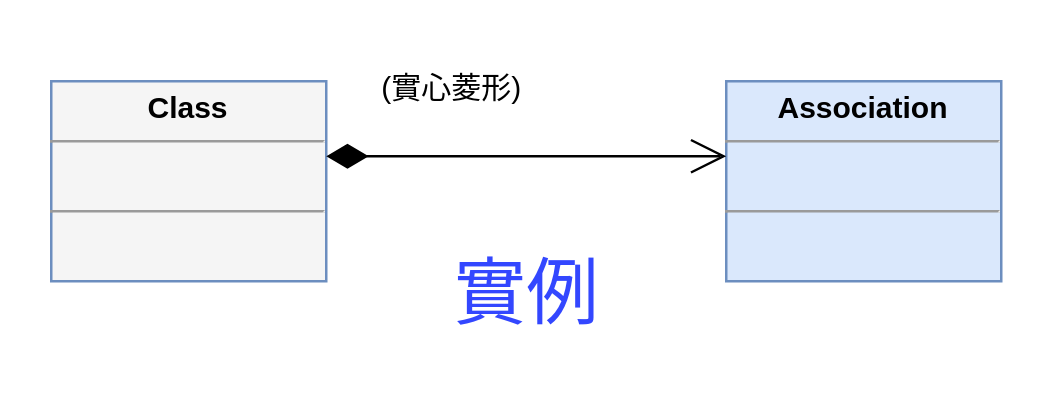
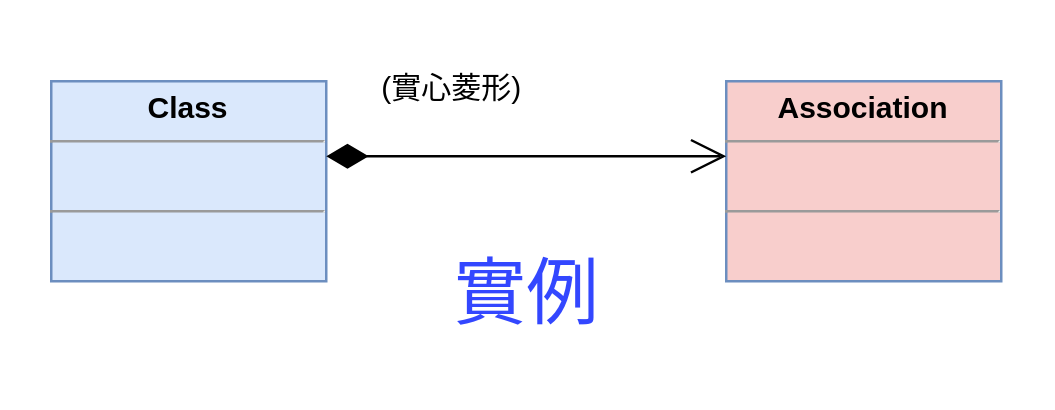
(189, 181) -> (189, 181)
(864, 181) -> (864, 181)
